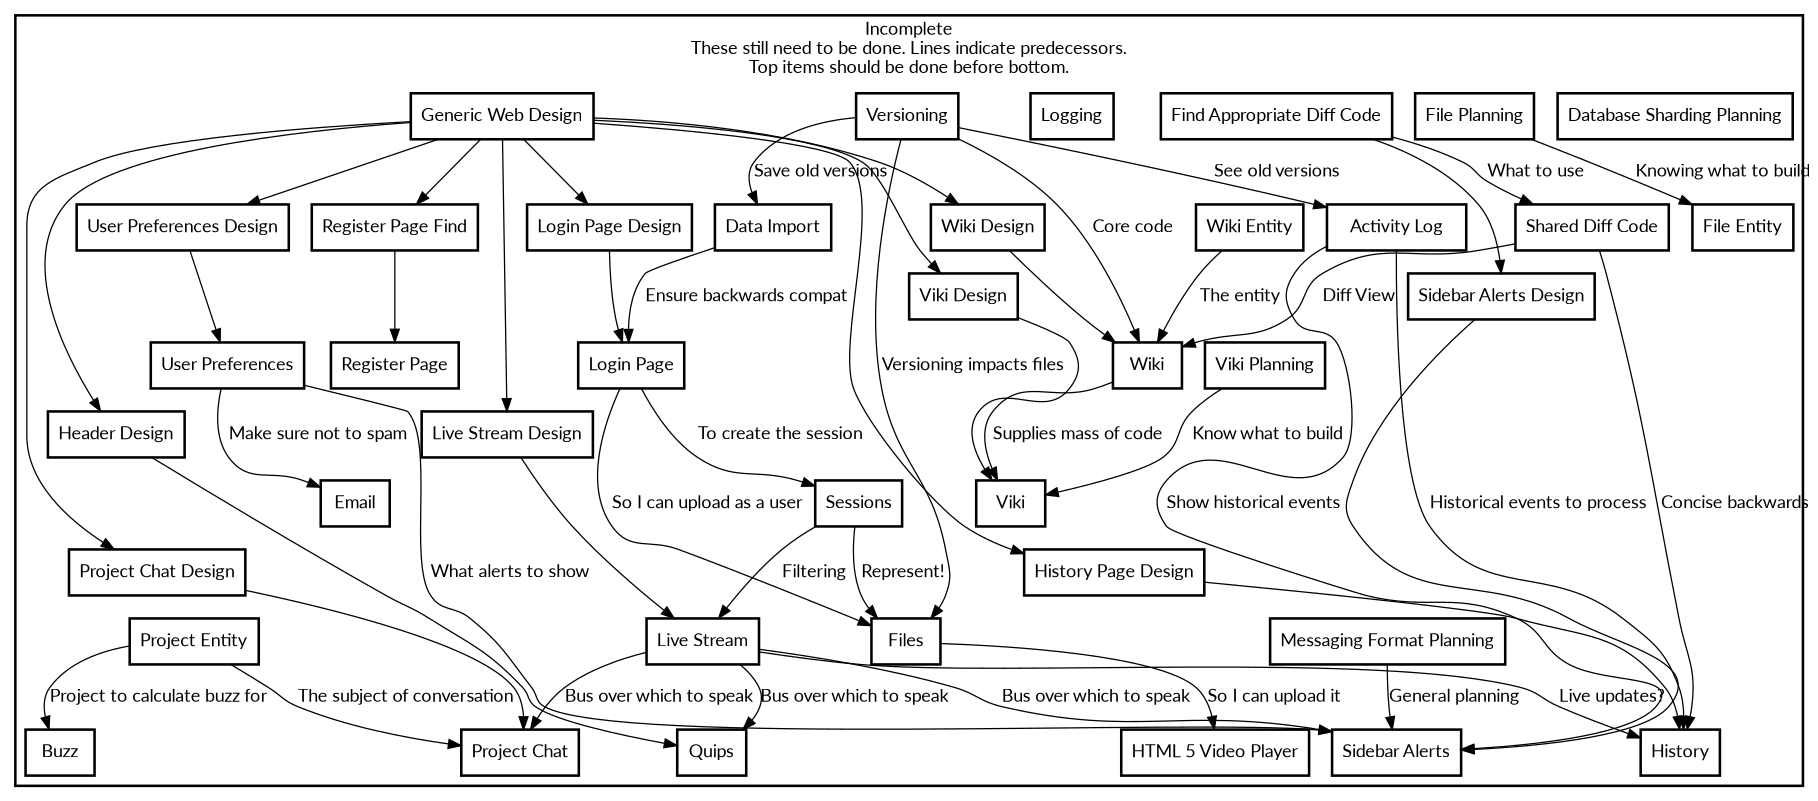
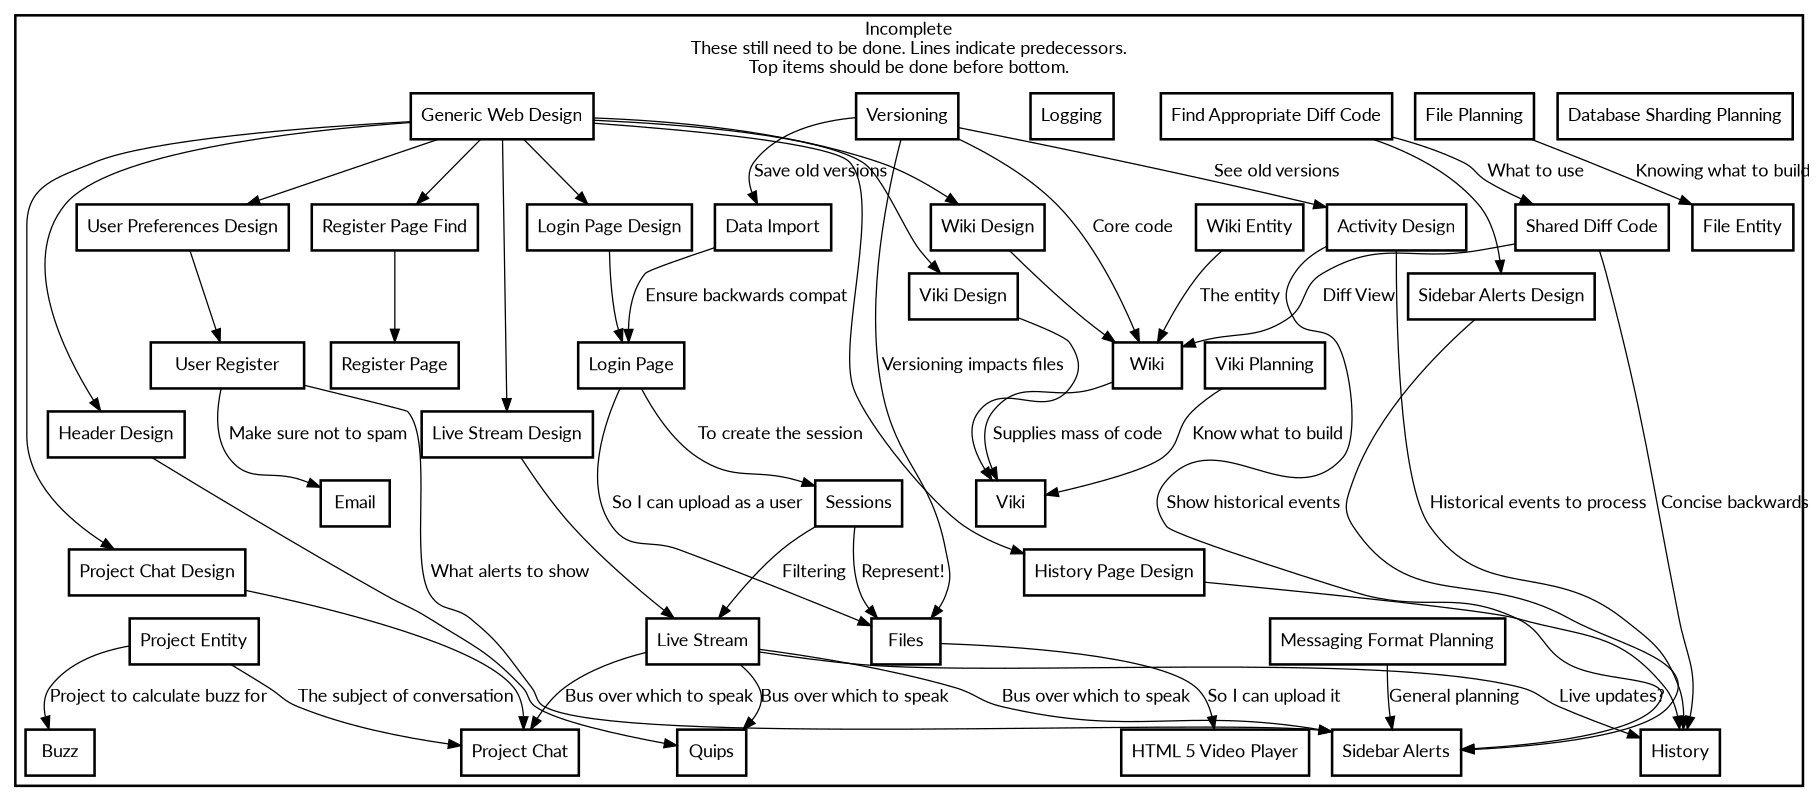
(1397, 227) -> (1397, 227)
(227, 365) -> (227, 365)
